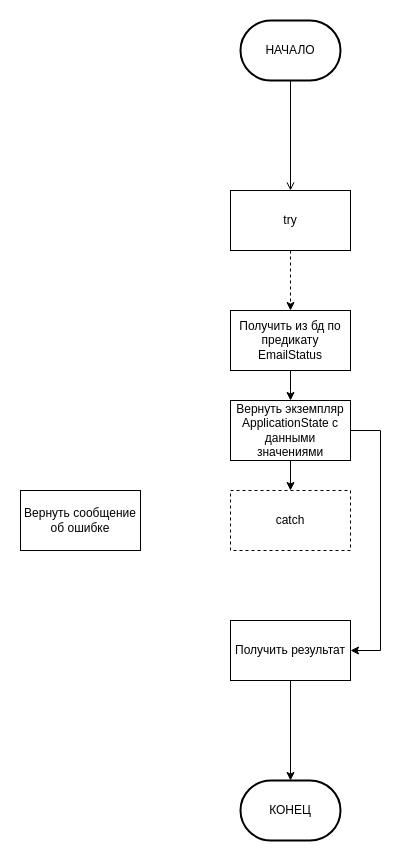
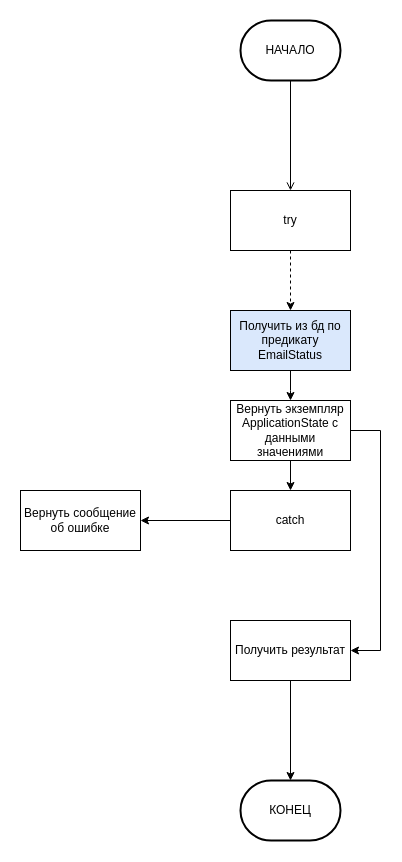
(291, 341) -> (291, 341)
none -> (189, 521)
(291, 521) -> (291, 521)
